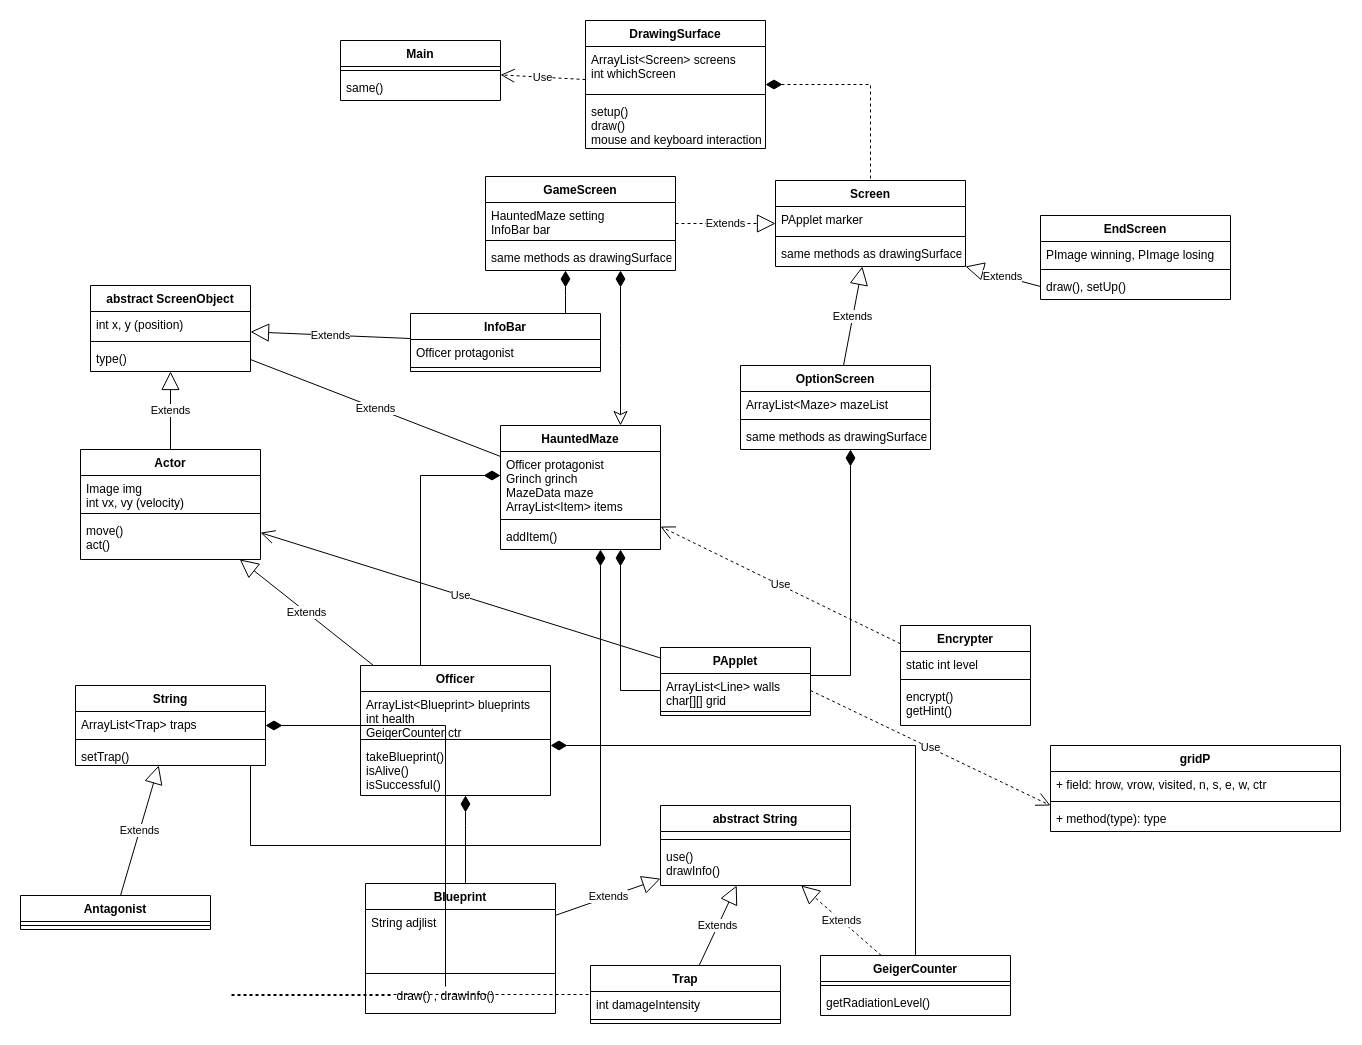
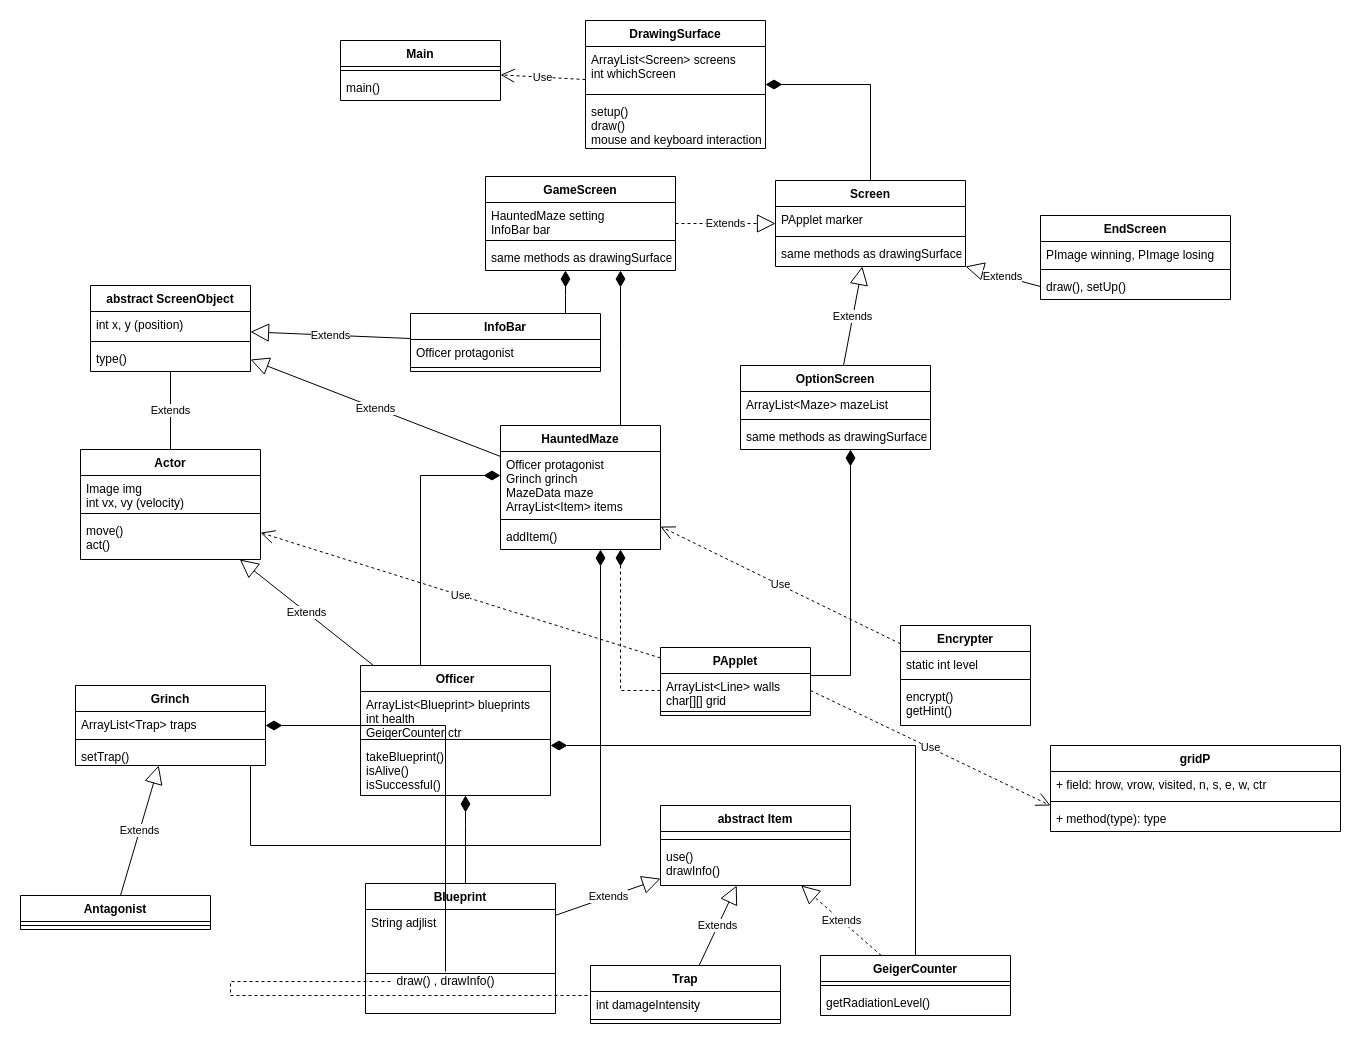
(366, 88) -> (365, 88)
(871, 89) -> (871, 89)
(261, 363) -> (268, 366)
(171, 391) -> (171, 383)
(621, 413) -> (621, 418)
(358, 563) -> (358, 563)
(621, 647) -> (621, 647)
(170, 699) -> (170, 699)
(755, 819) -> (755, 819)
(446, 997) -> (446, 982)
